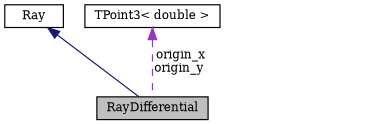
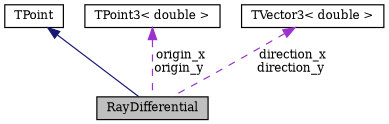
(34, 16) -> (34, 16)
none -> (313, 16)
